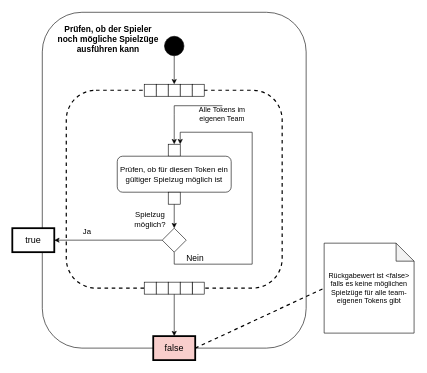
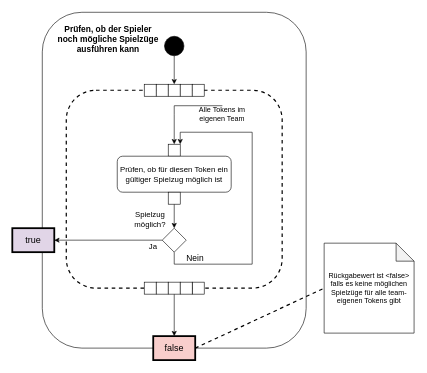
(87, 231) -> (153, 246)
(33, 240) -> (33, 240)
